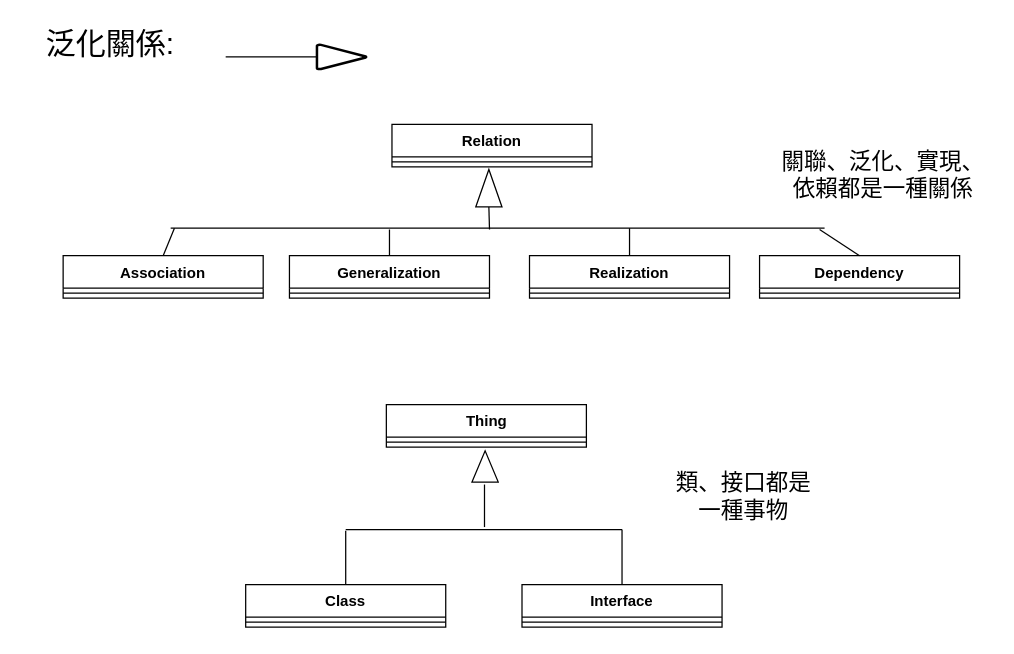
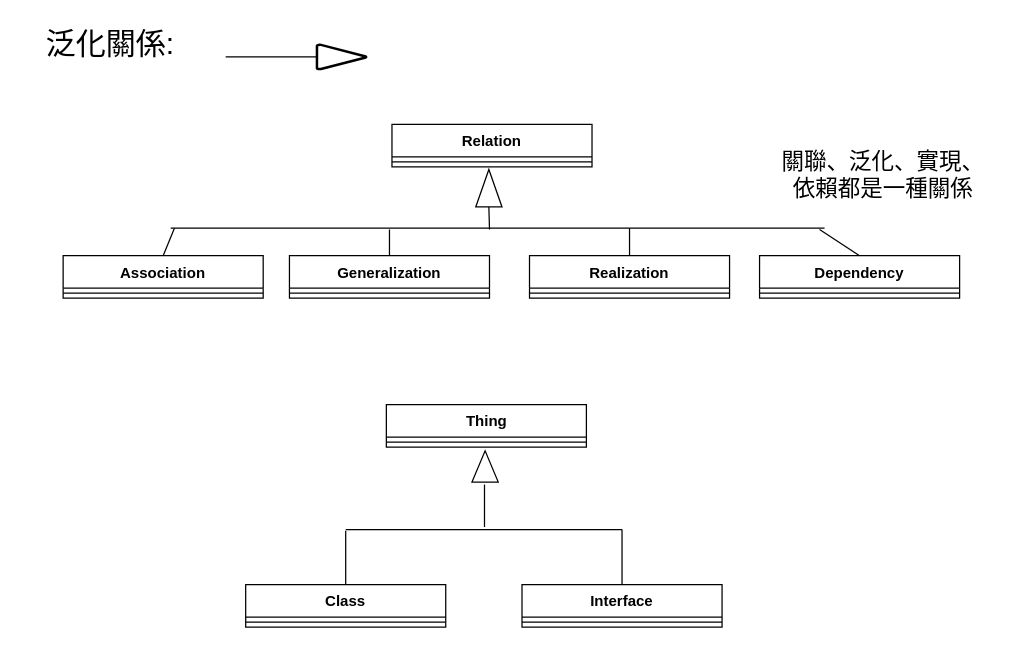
(744, 497) -> none
